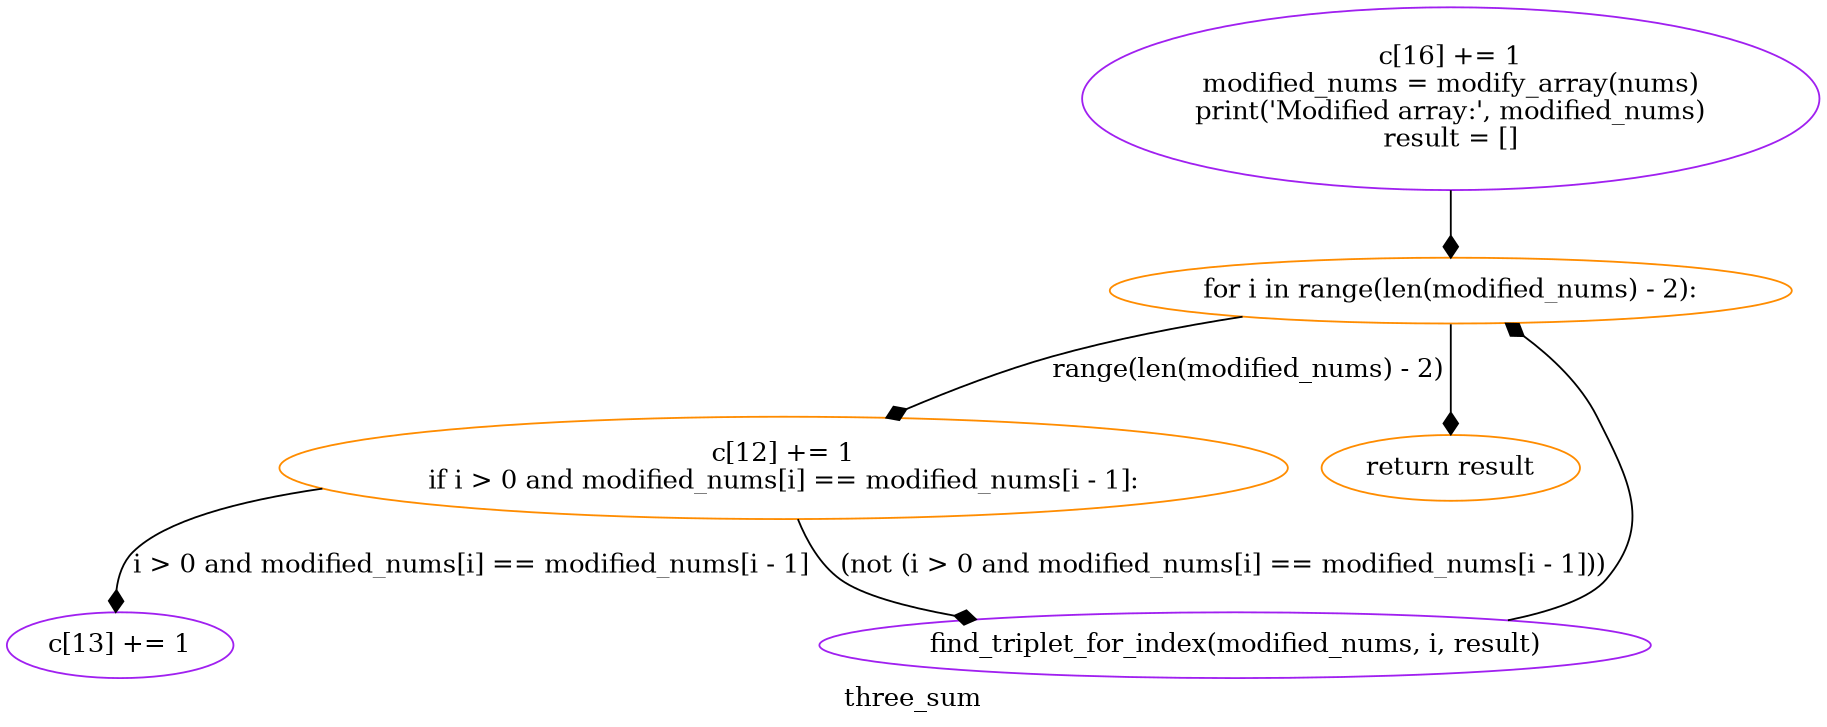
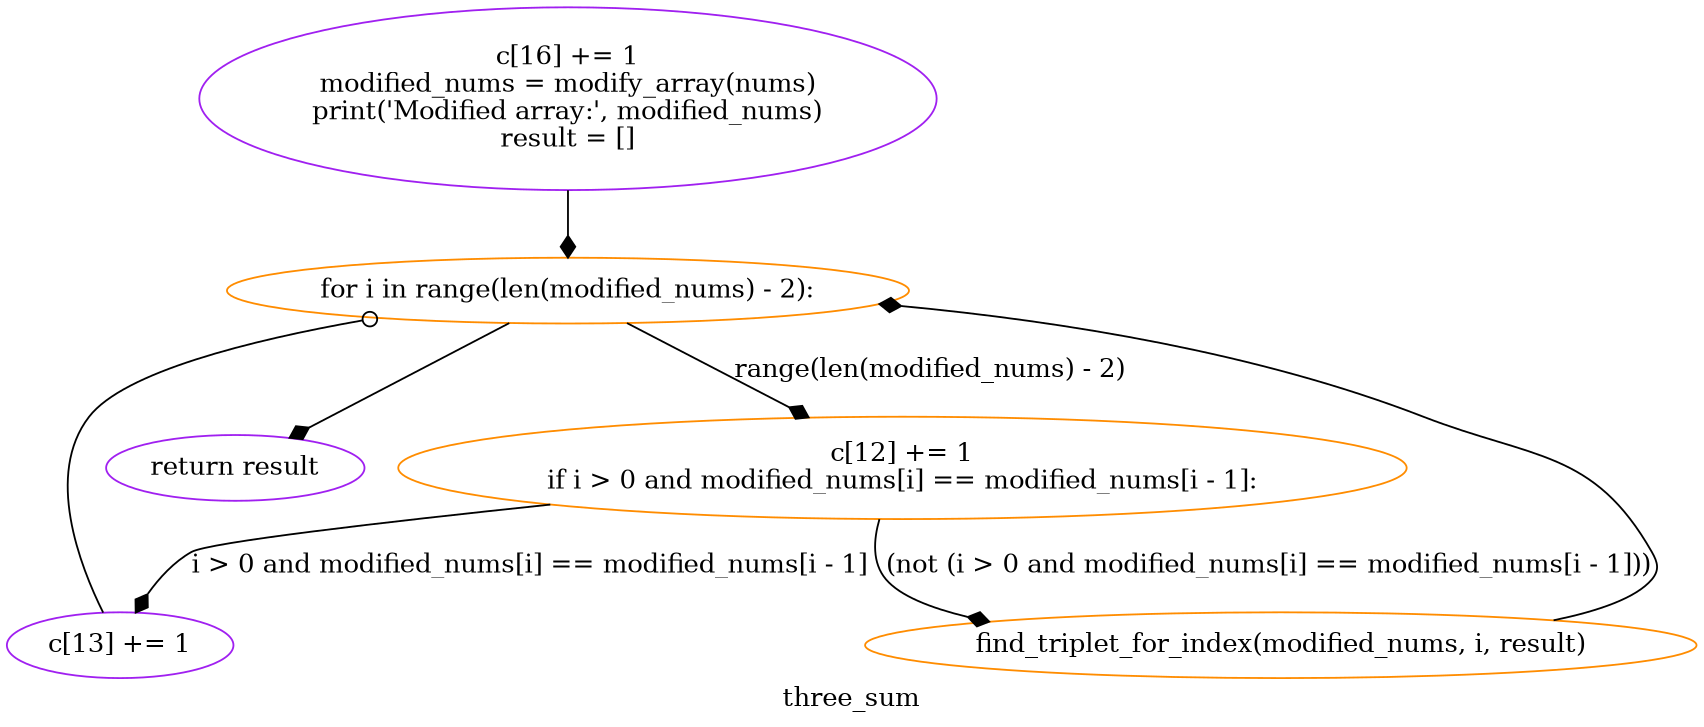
none -> (123, 390)
(1451, 468) -> (235, 468)
(1235, 645) -> (1281, 645)
